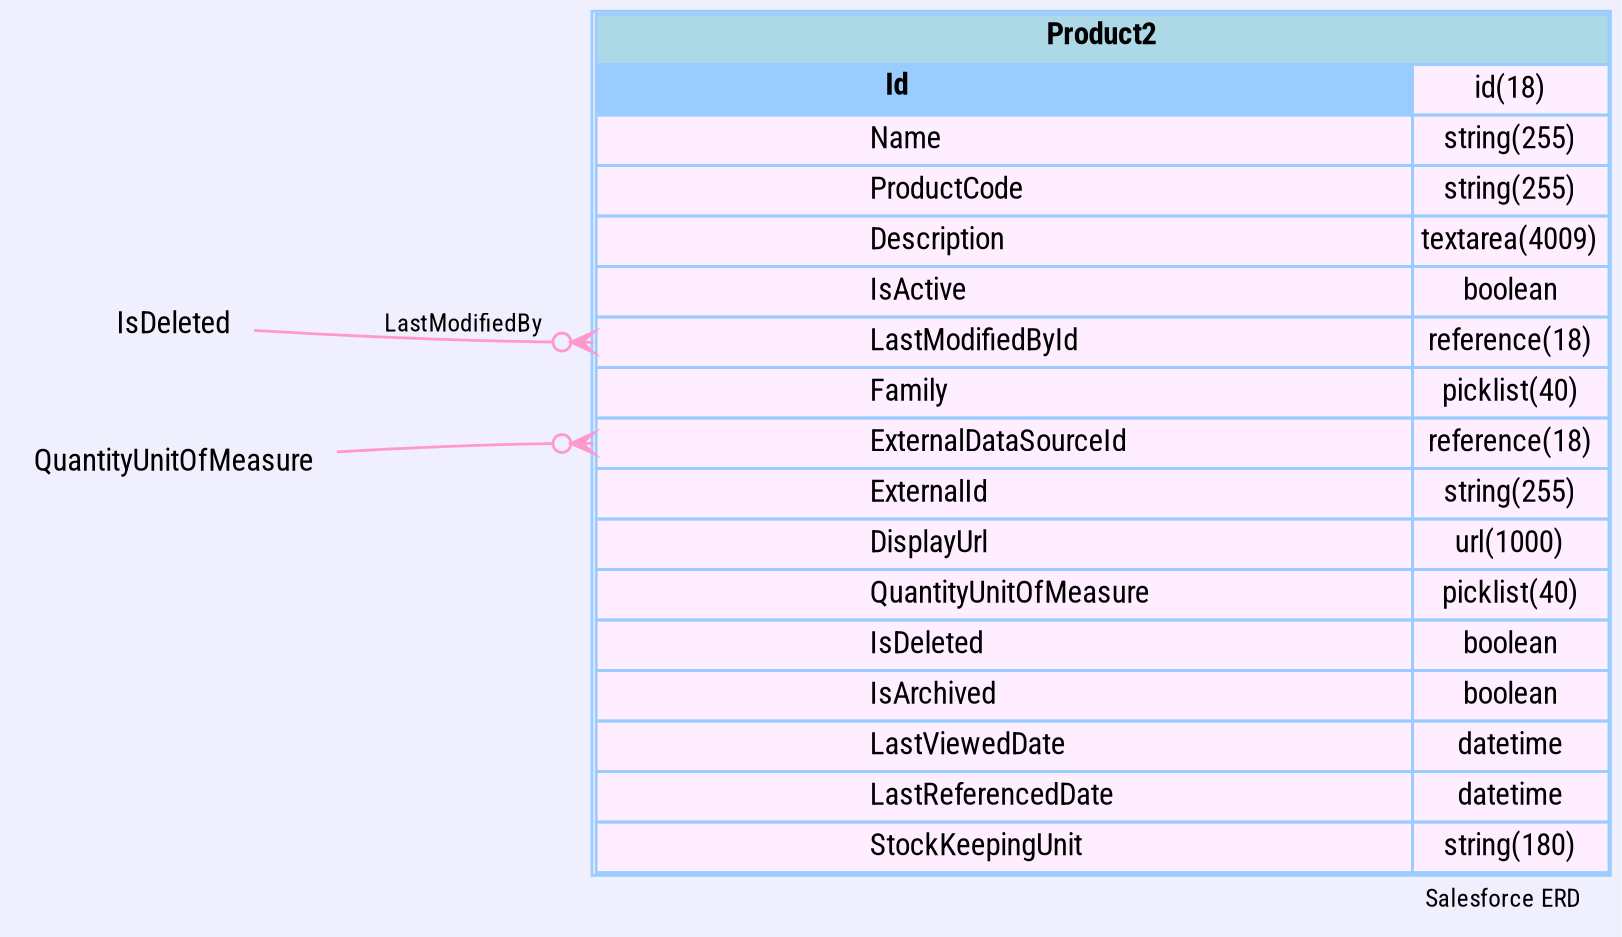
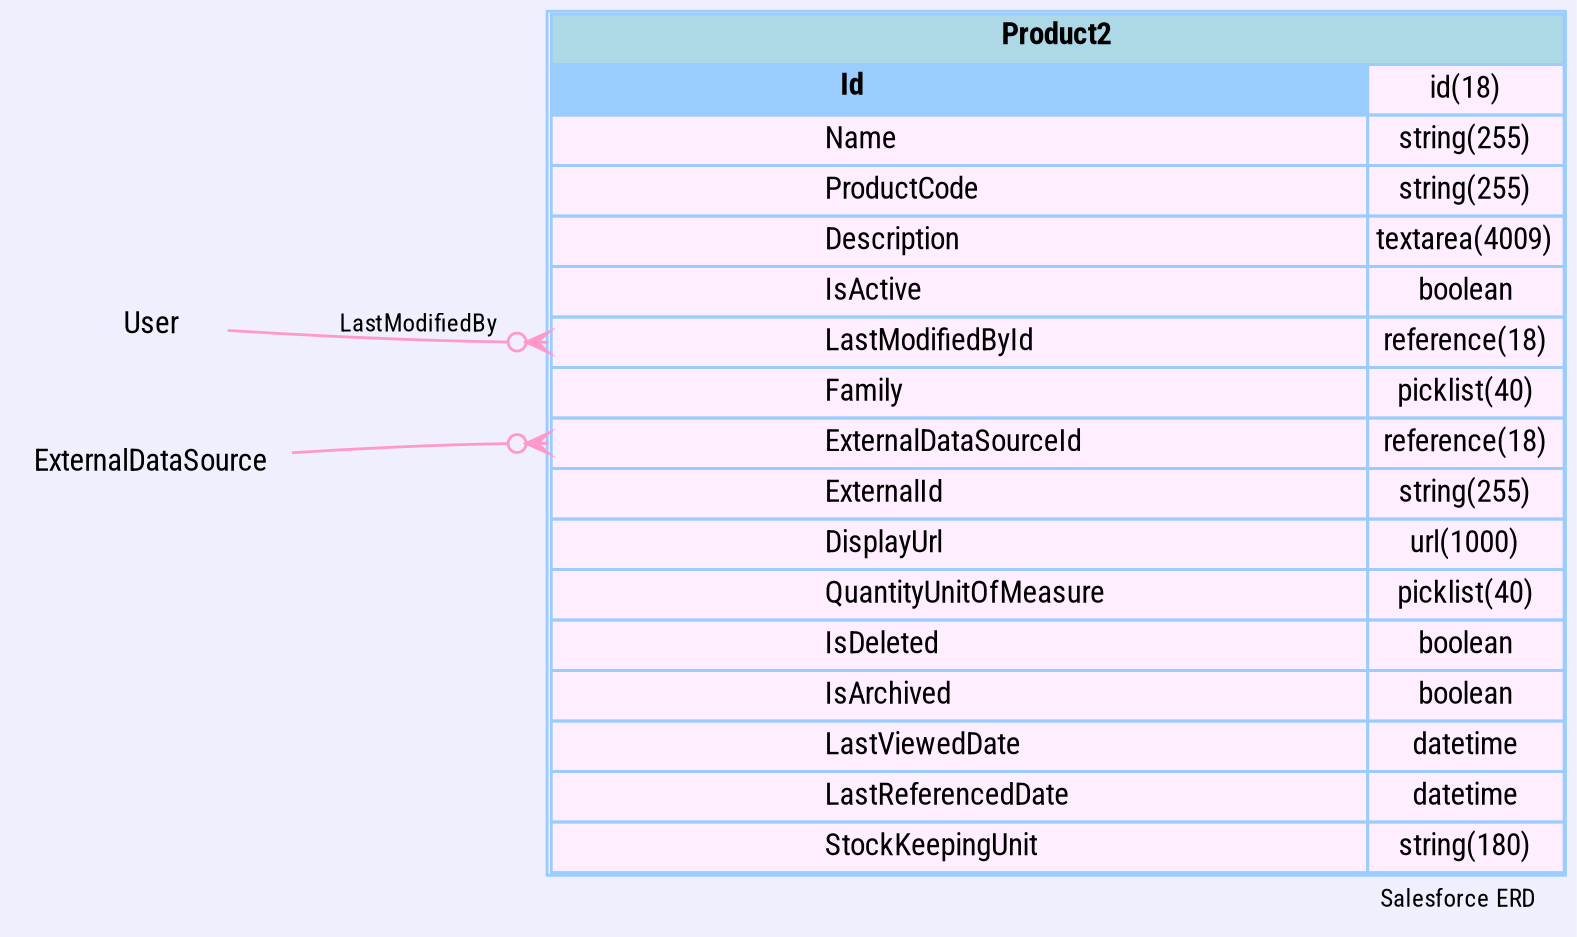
(174, 325) -> (152, 325)
(174, 463) -> (152, 463)
